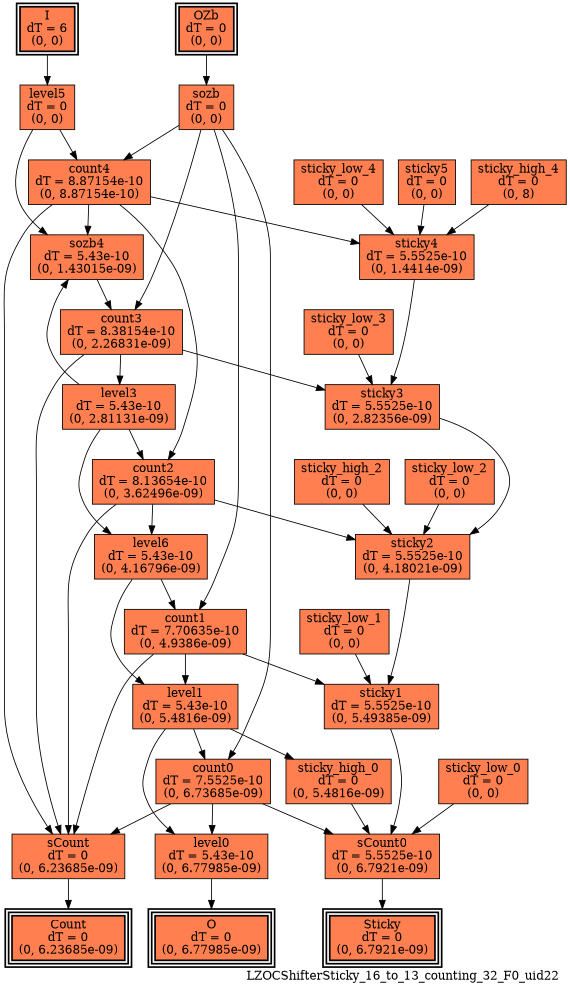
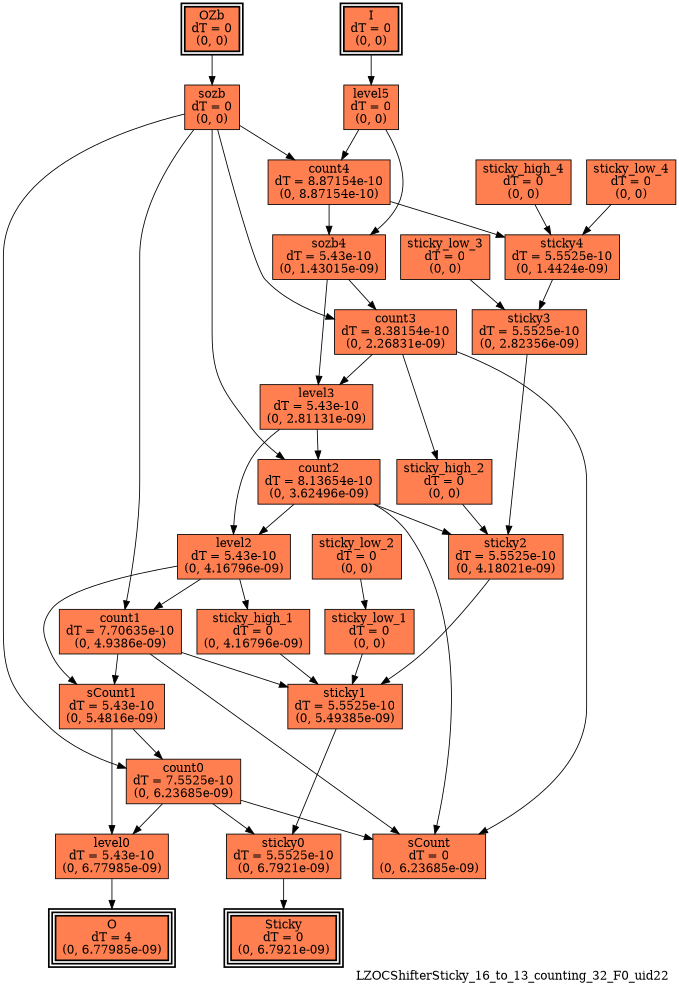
(47, 29) -> (371, 29)
(427, 182) -> none
(519, 182) -> (524, 182)
(417, 257) -> (562, 257)
(192, 319) -> (212, 303)
(47, 340) -> (323, 328)
(250, 369) -> (419, 403)
(4, 512) -> none
(433, 515) -> (362, 590)
(151, 557) -> (234, 557)
none -> (253, 632)
(185, 707) -> (112, 707)
(213, 781) -> (183, 781)
(339, 781) -> none
(483, 781) -> none
(382, 856) -> (284, 856)
(68, 938) -> none
(211, 938) -> (112, 938)
